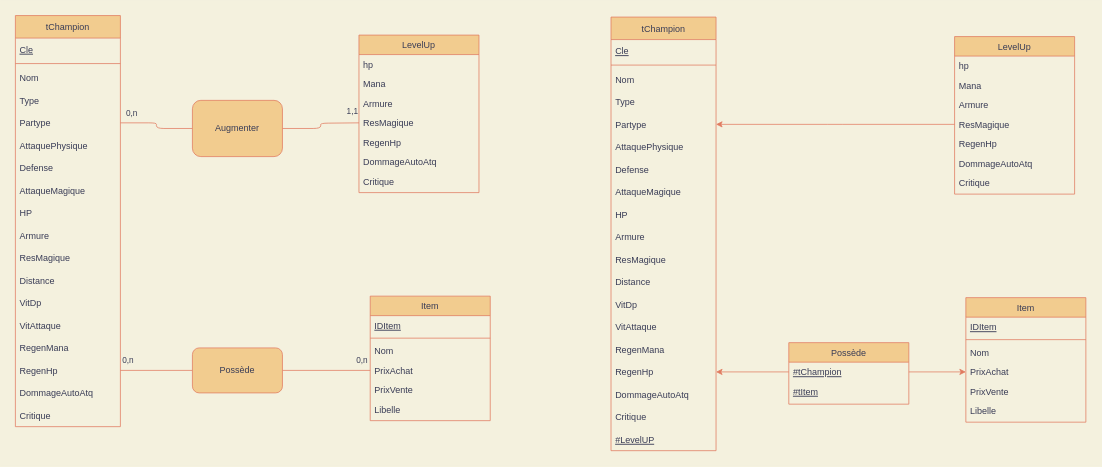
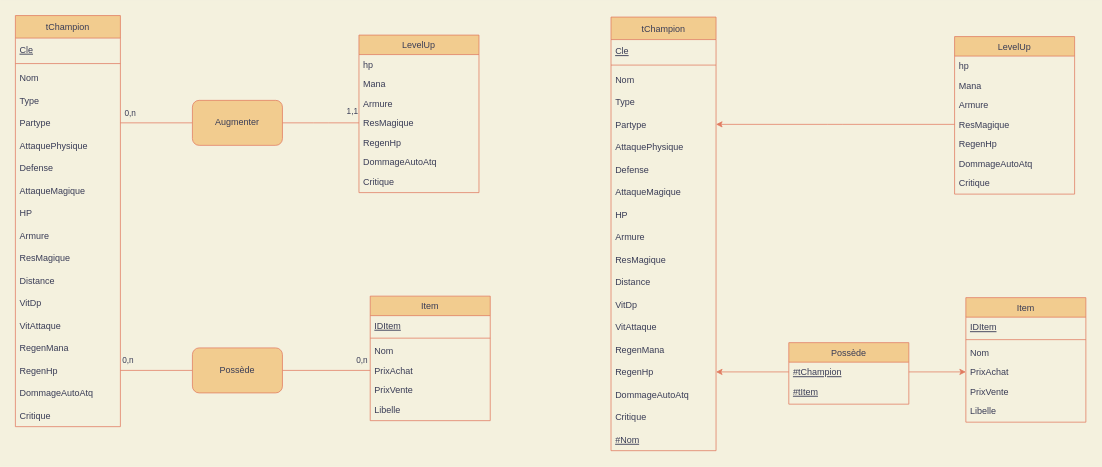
(237, 128) -> (237, 123)
(634, 440) -> (625, 440)
